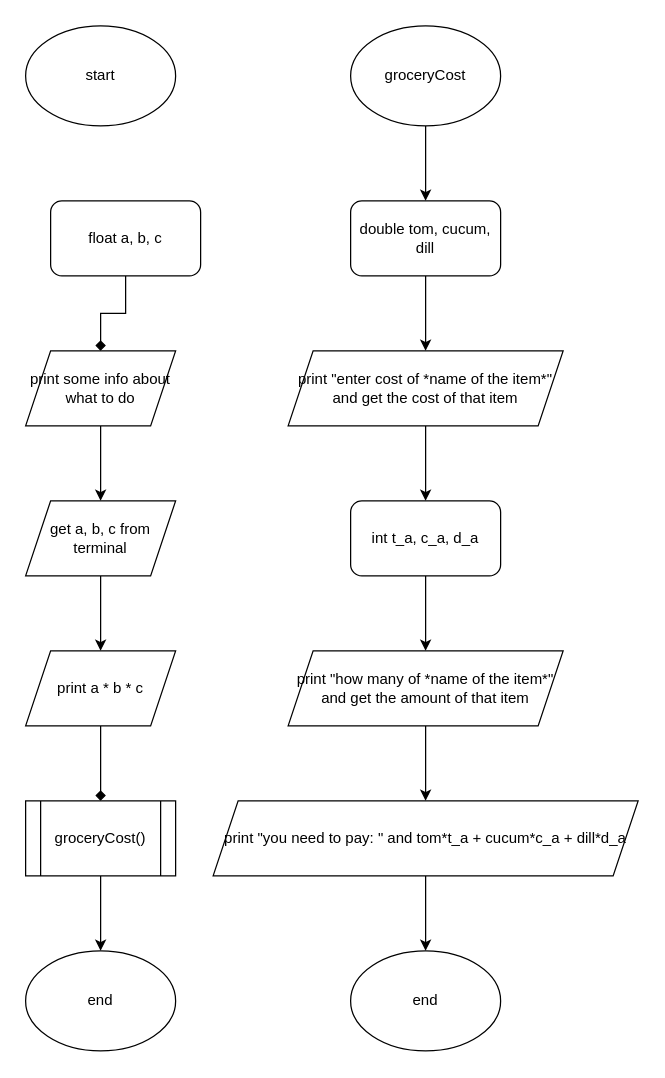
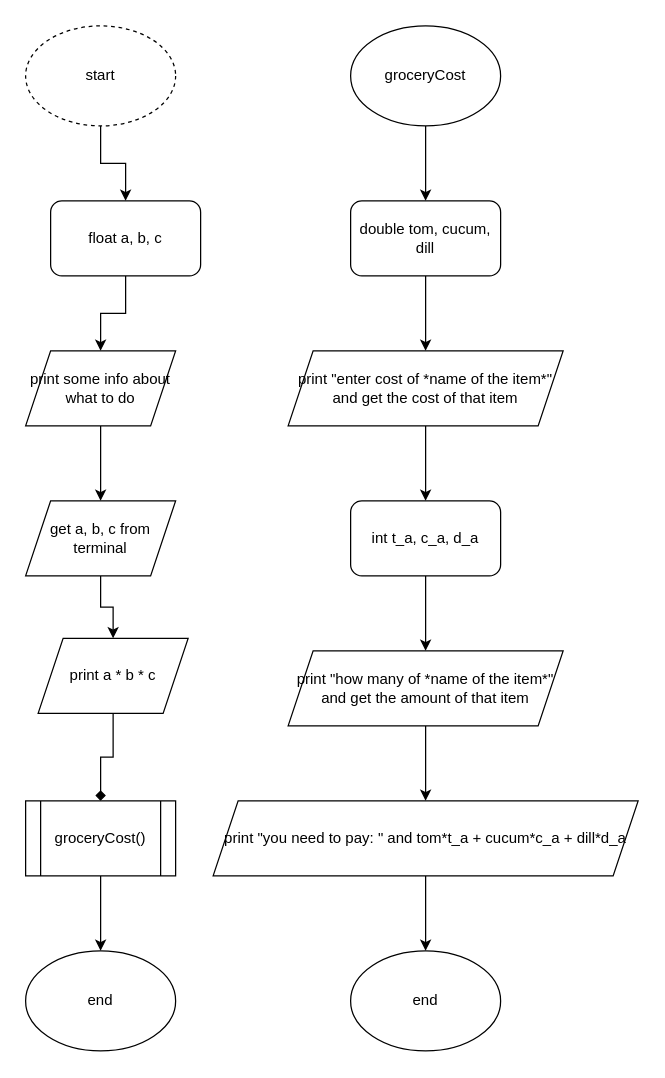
(101, 76) -> (101, 76)
none -> (109, 163)
(101, 340) -> (101, 341)
(101, 688) -> (113, 676)
